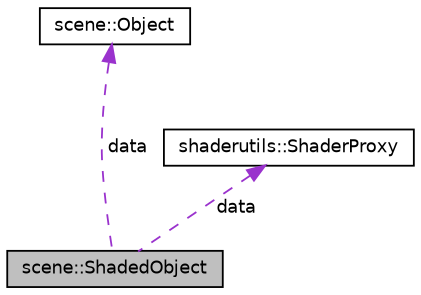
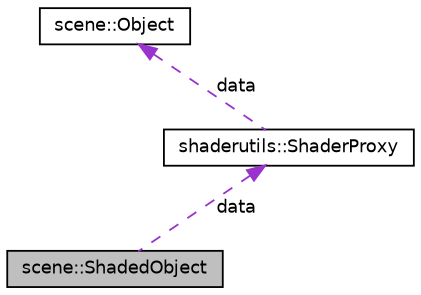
(102, 157) -> (210, 92)
